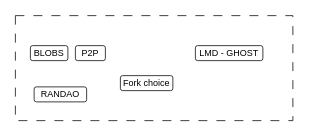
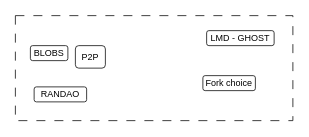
(90, 53) -> (90, 57)
(229, 53) -> (240, 38)
(147, 83) -> (229, 83)
